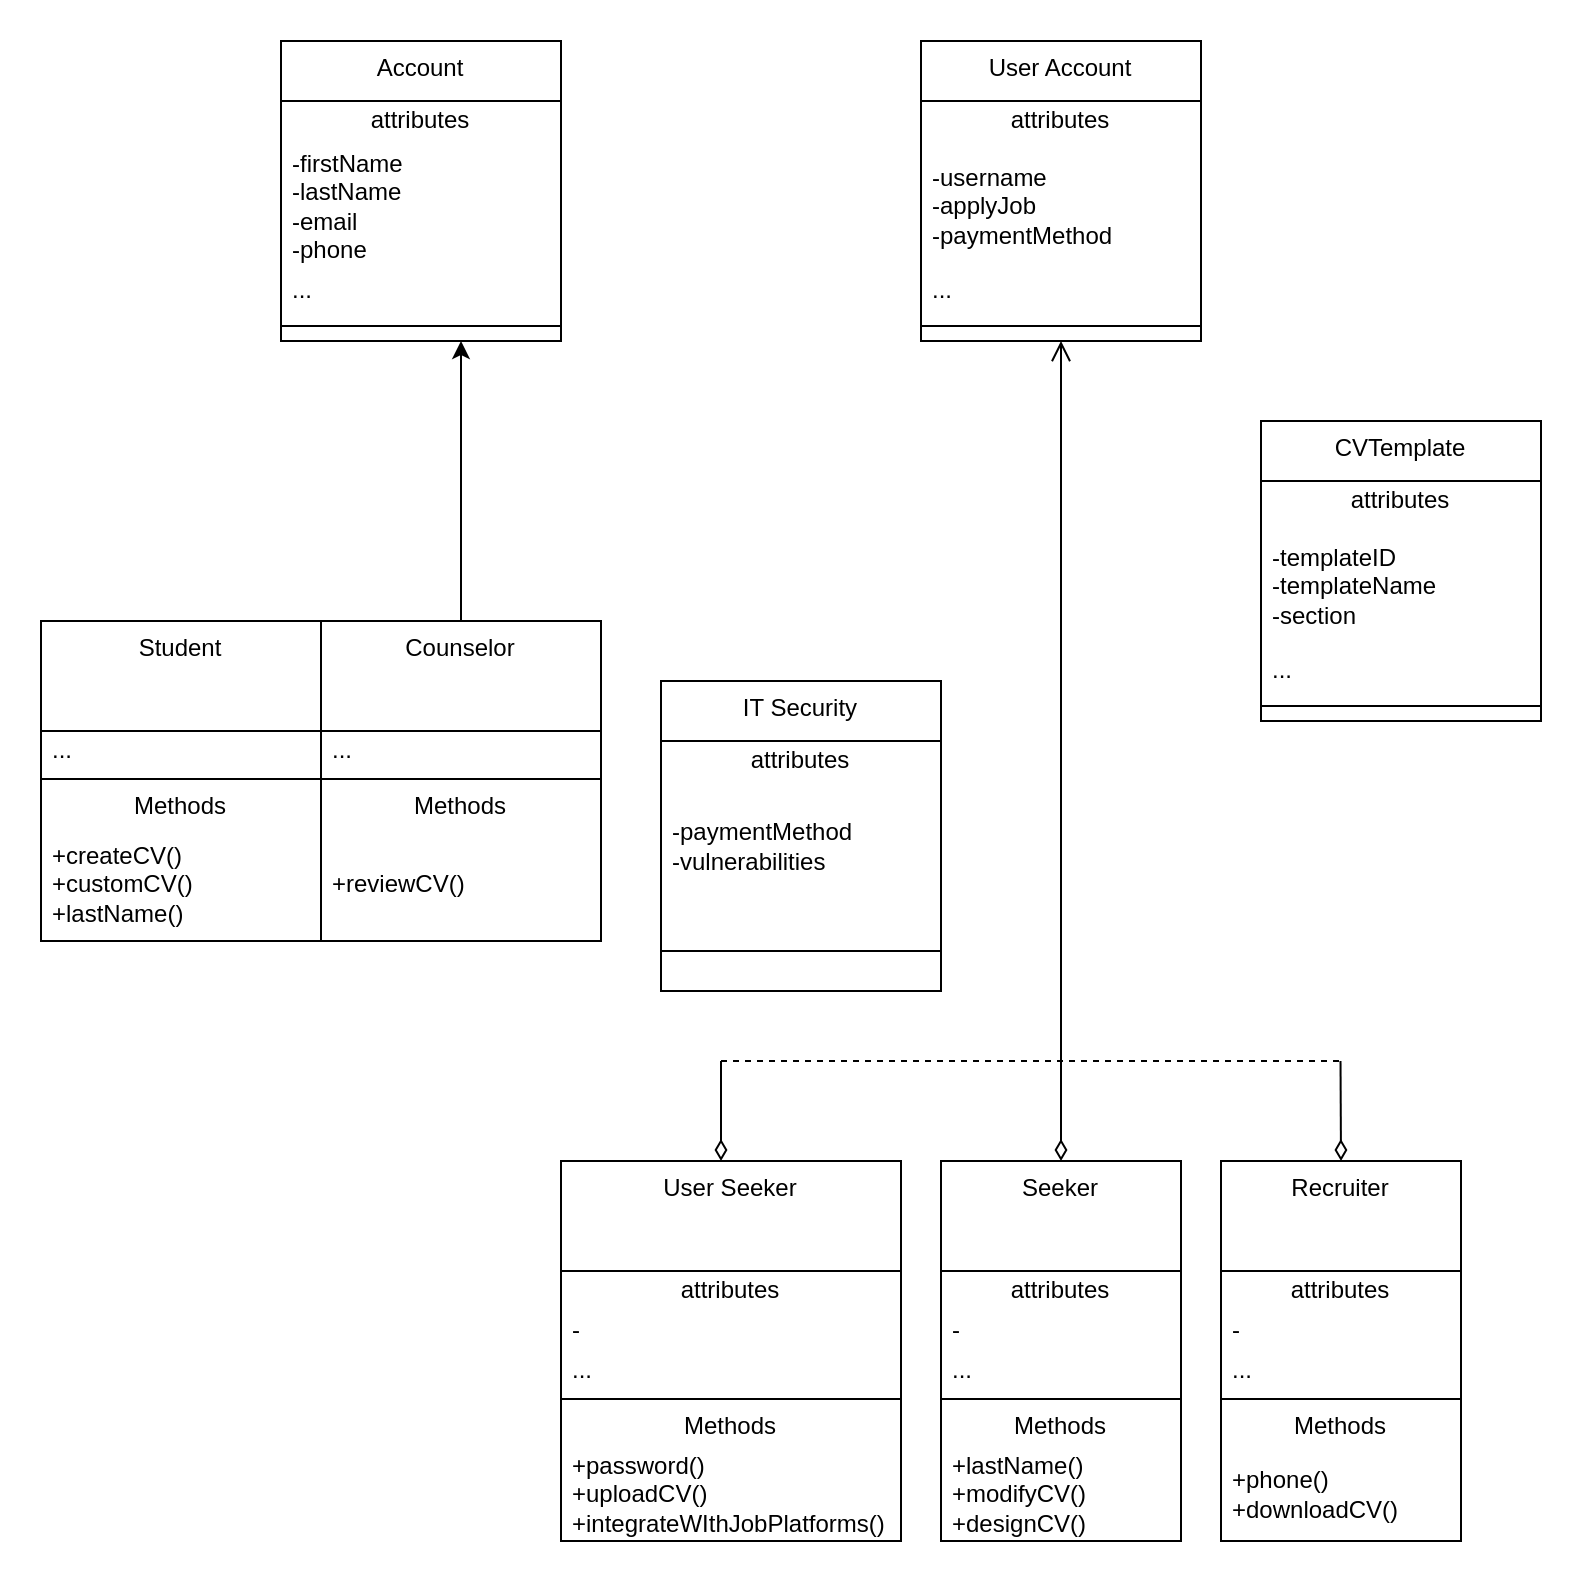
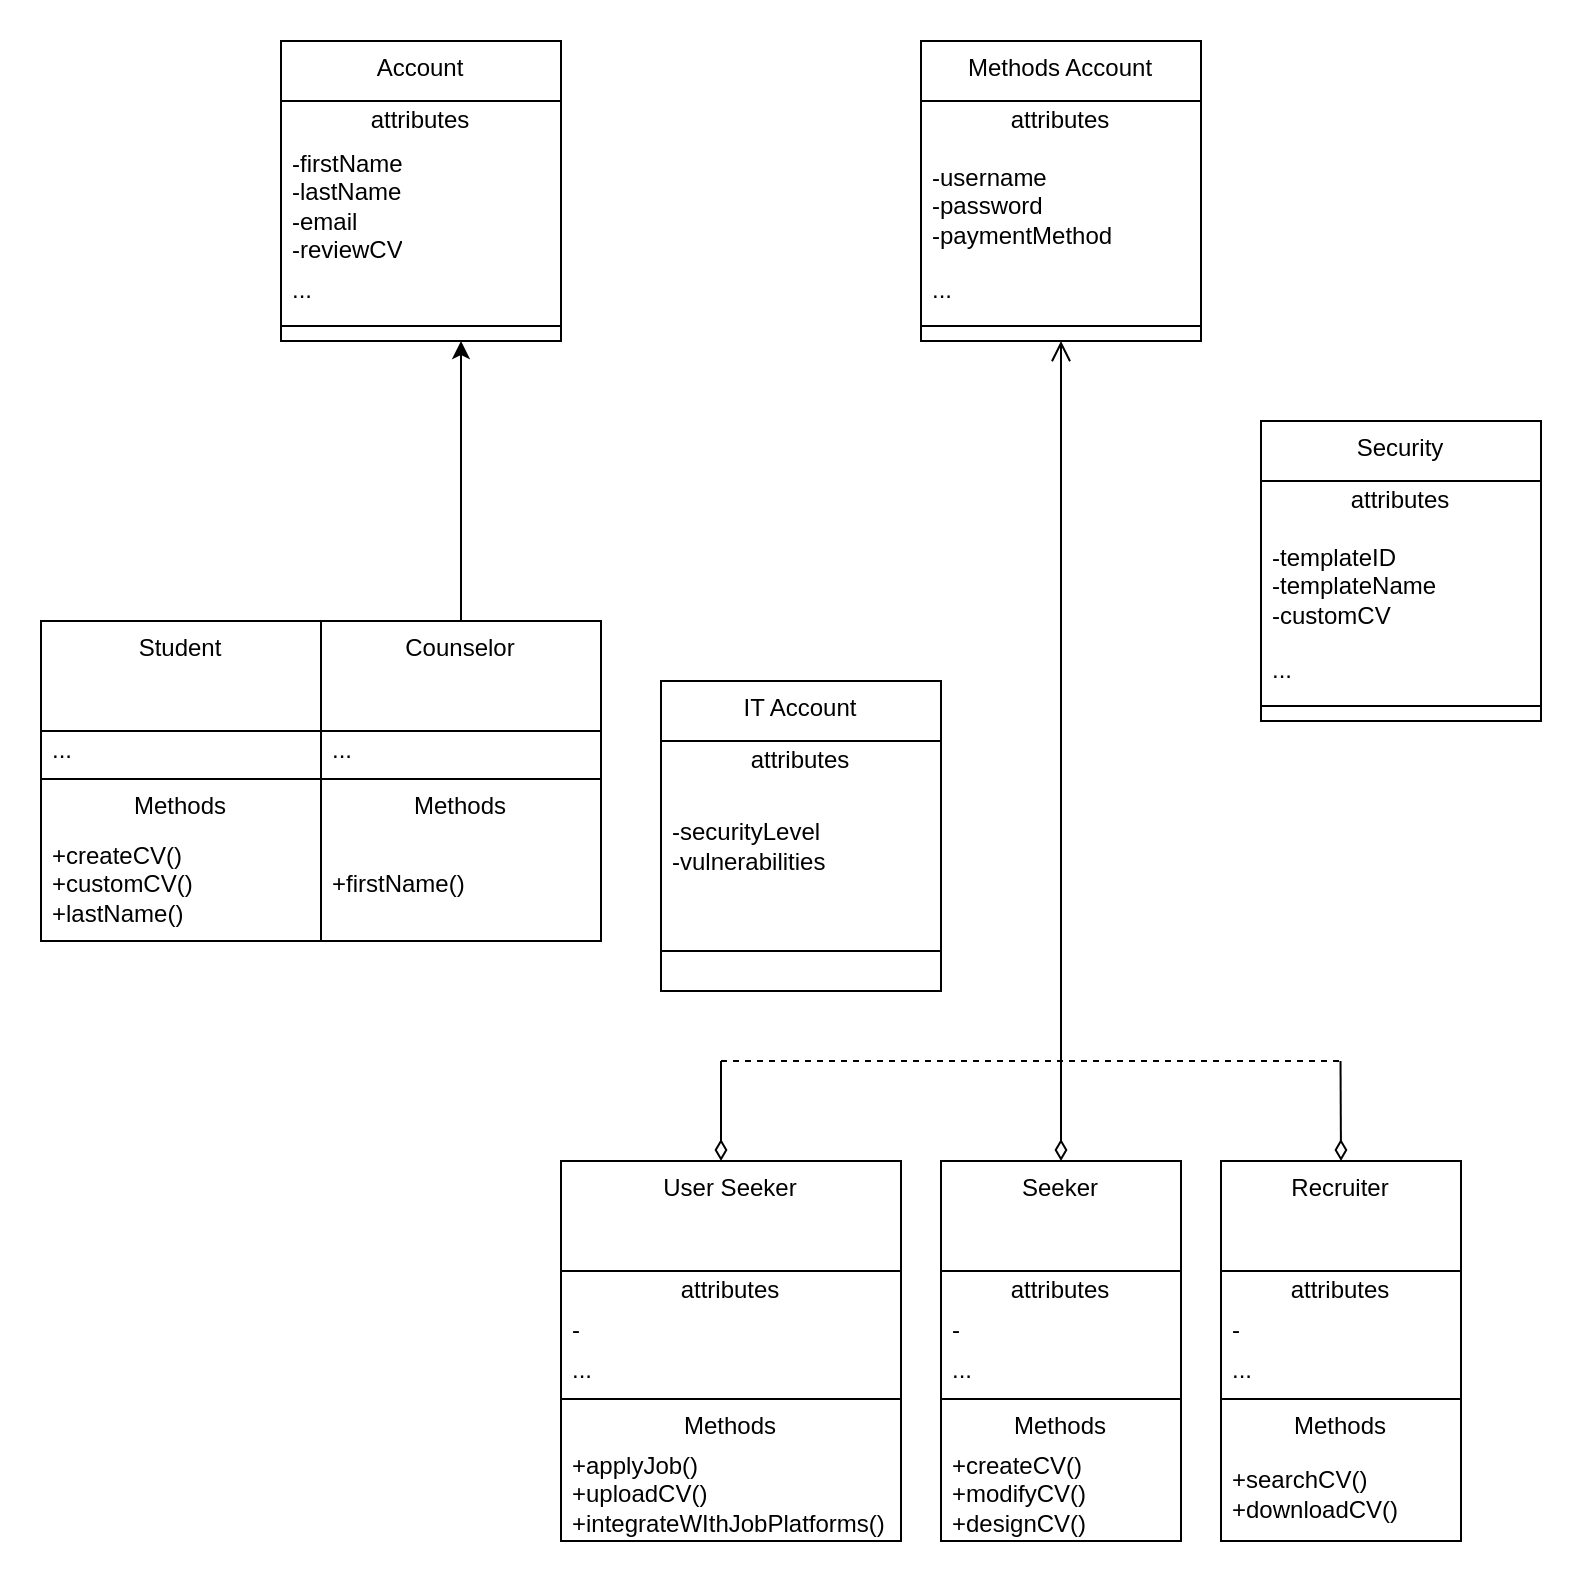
(1061, 69) -> (1061, 69)
(357, 207) -> (357, 207)
(1027, 207) -> (1027, 207)
(1401, 449) -> (1401, 449)
(1357, 587) -> (1357, 587)
(801, 709) -> (801, 709)
(767, 847) -> (765, 847)
(404, 885) -> (411, 885)
(733, 1495) -> (733, 1495)
(1024, 1495) -> (1027, 1495)
(1317, 1495) -> (1317, 1495)
